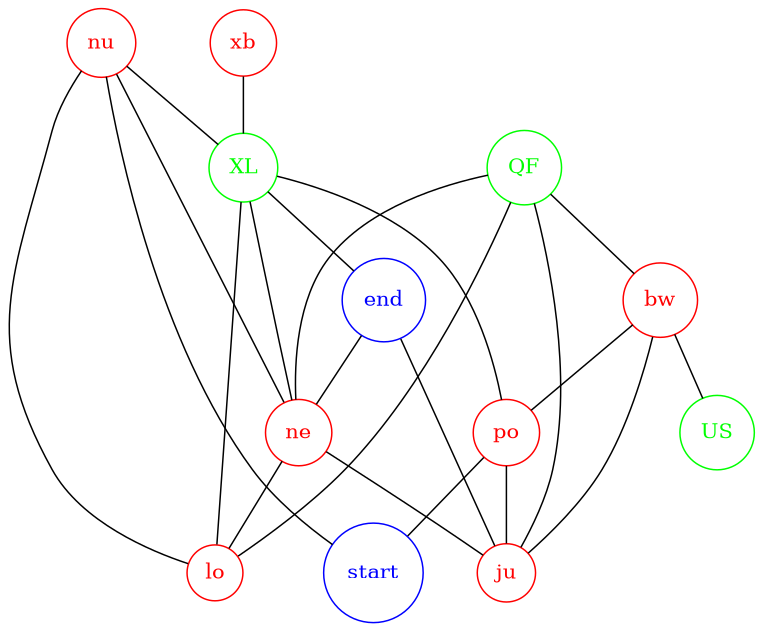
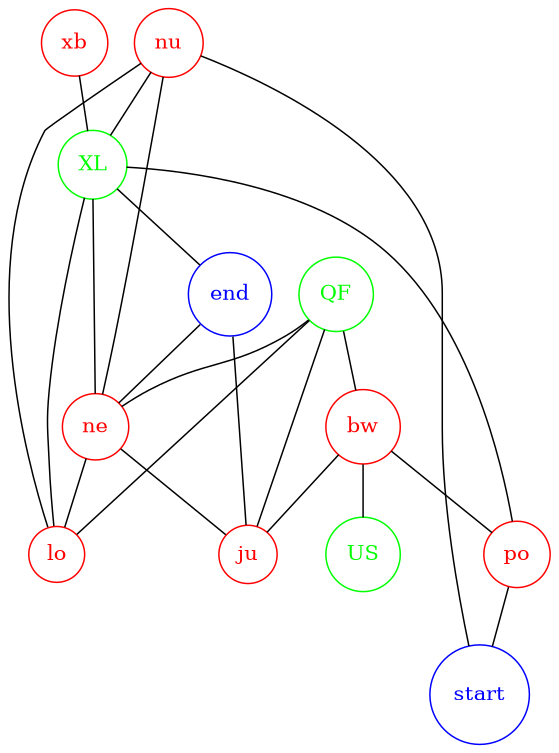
(506, 505) -> none
